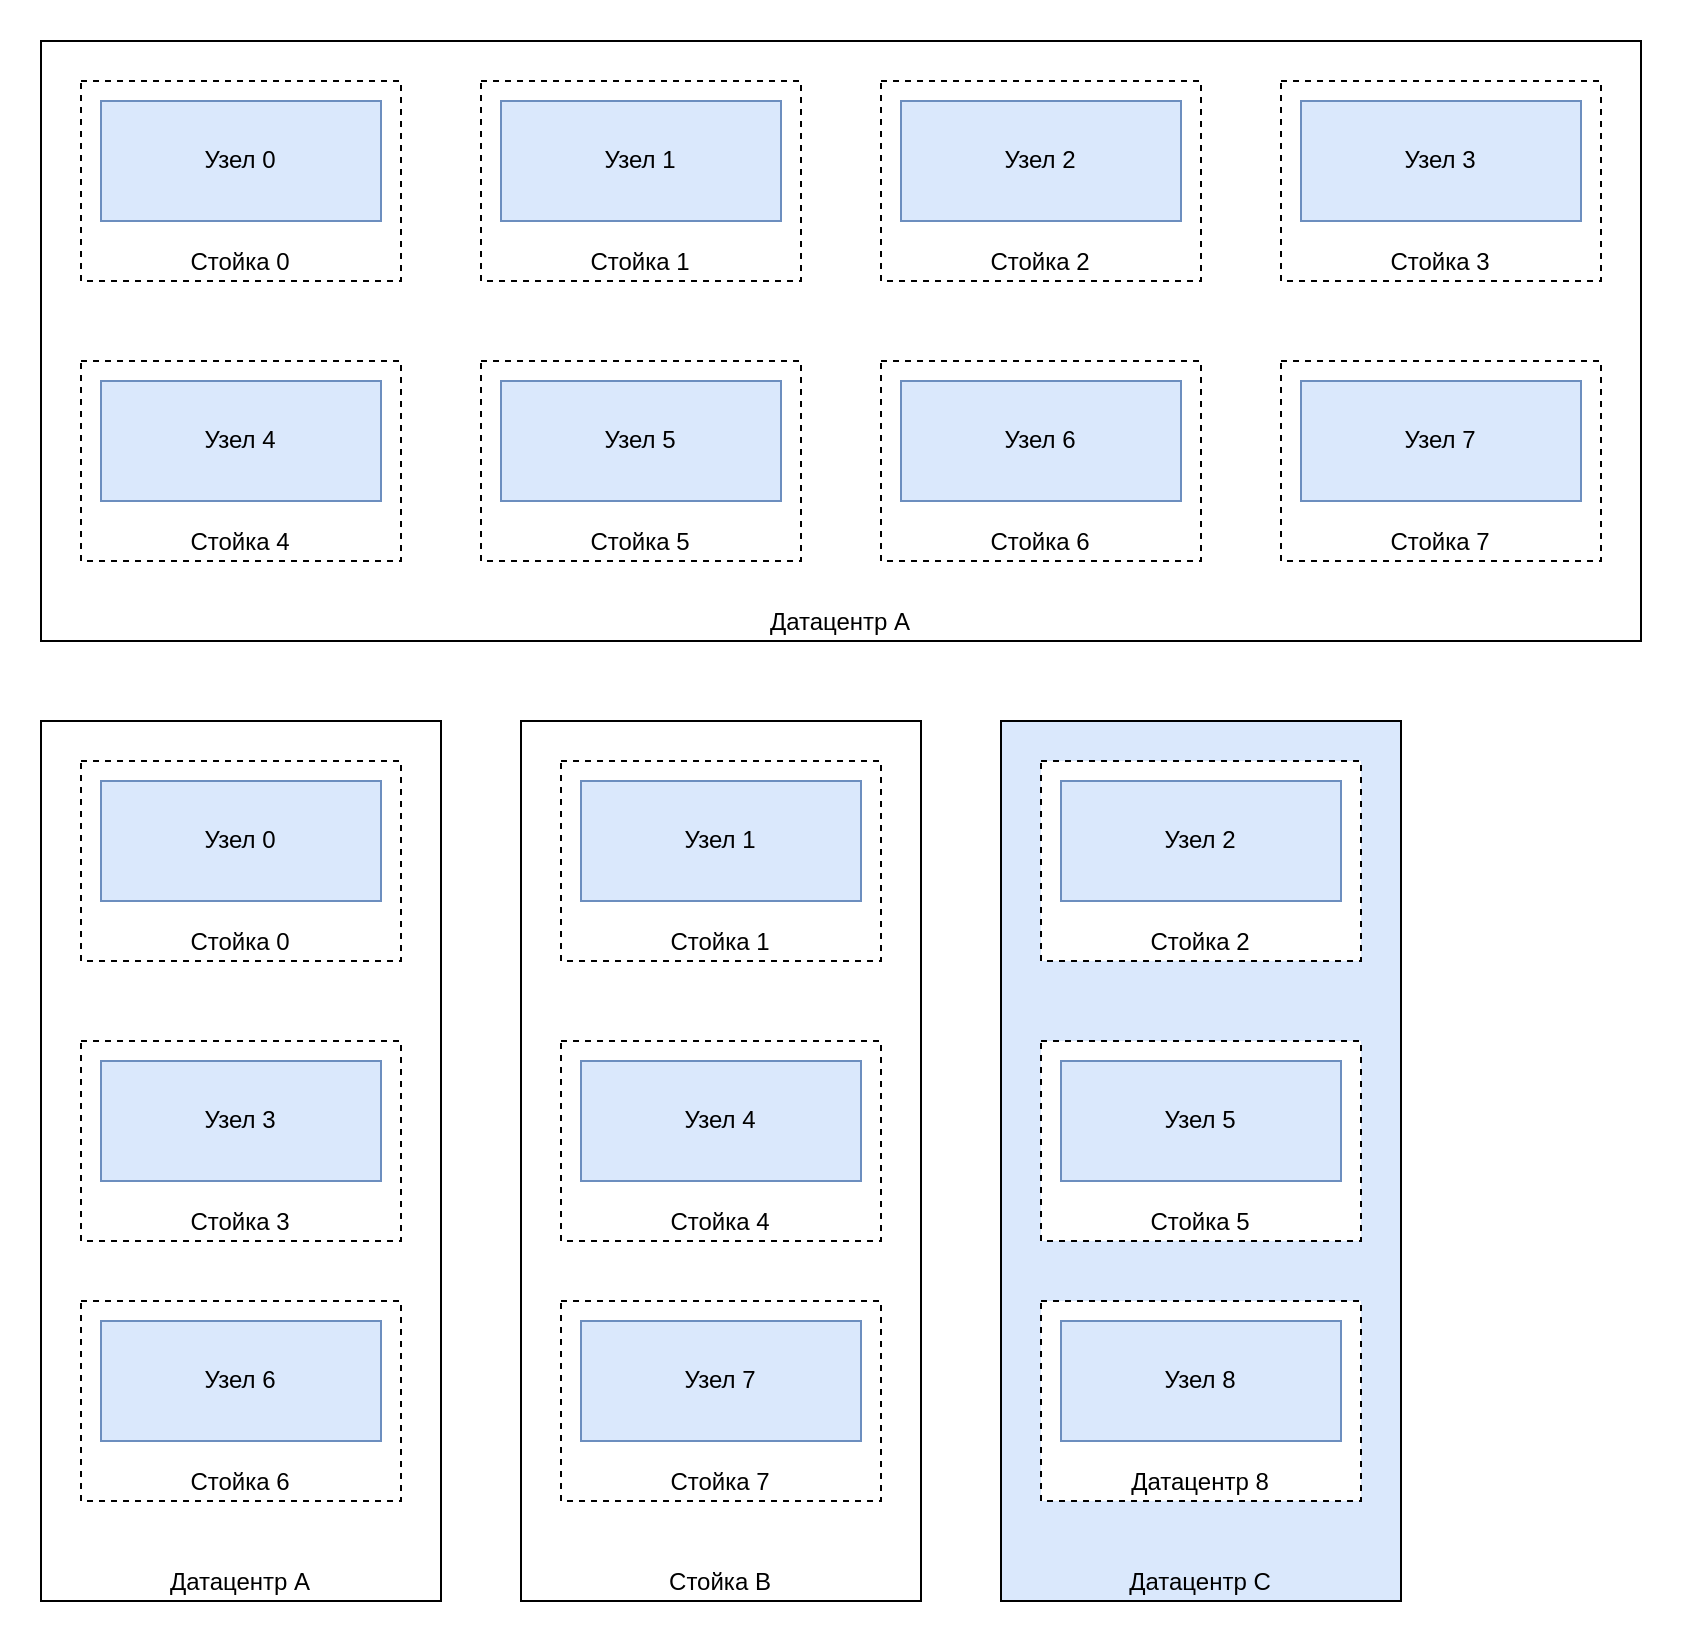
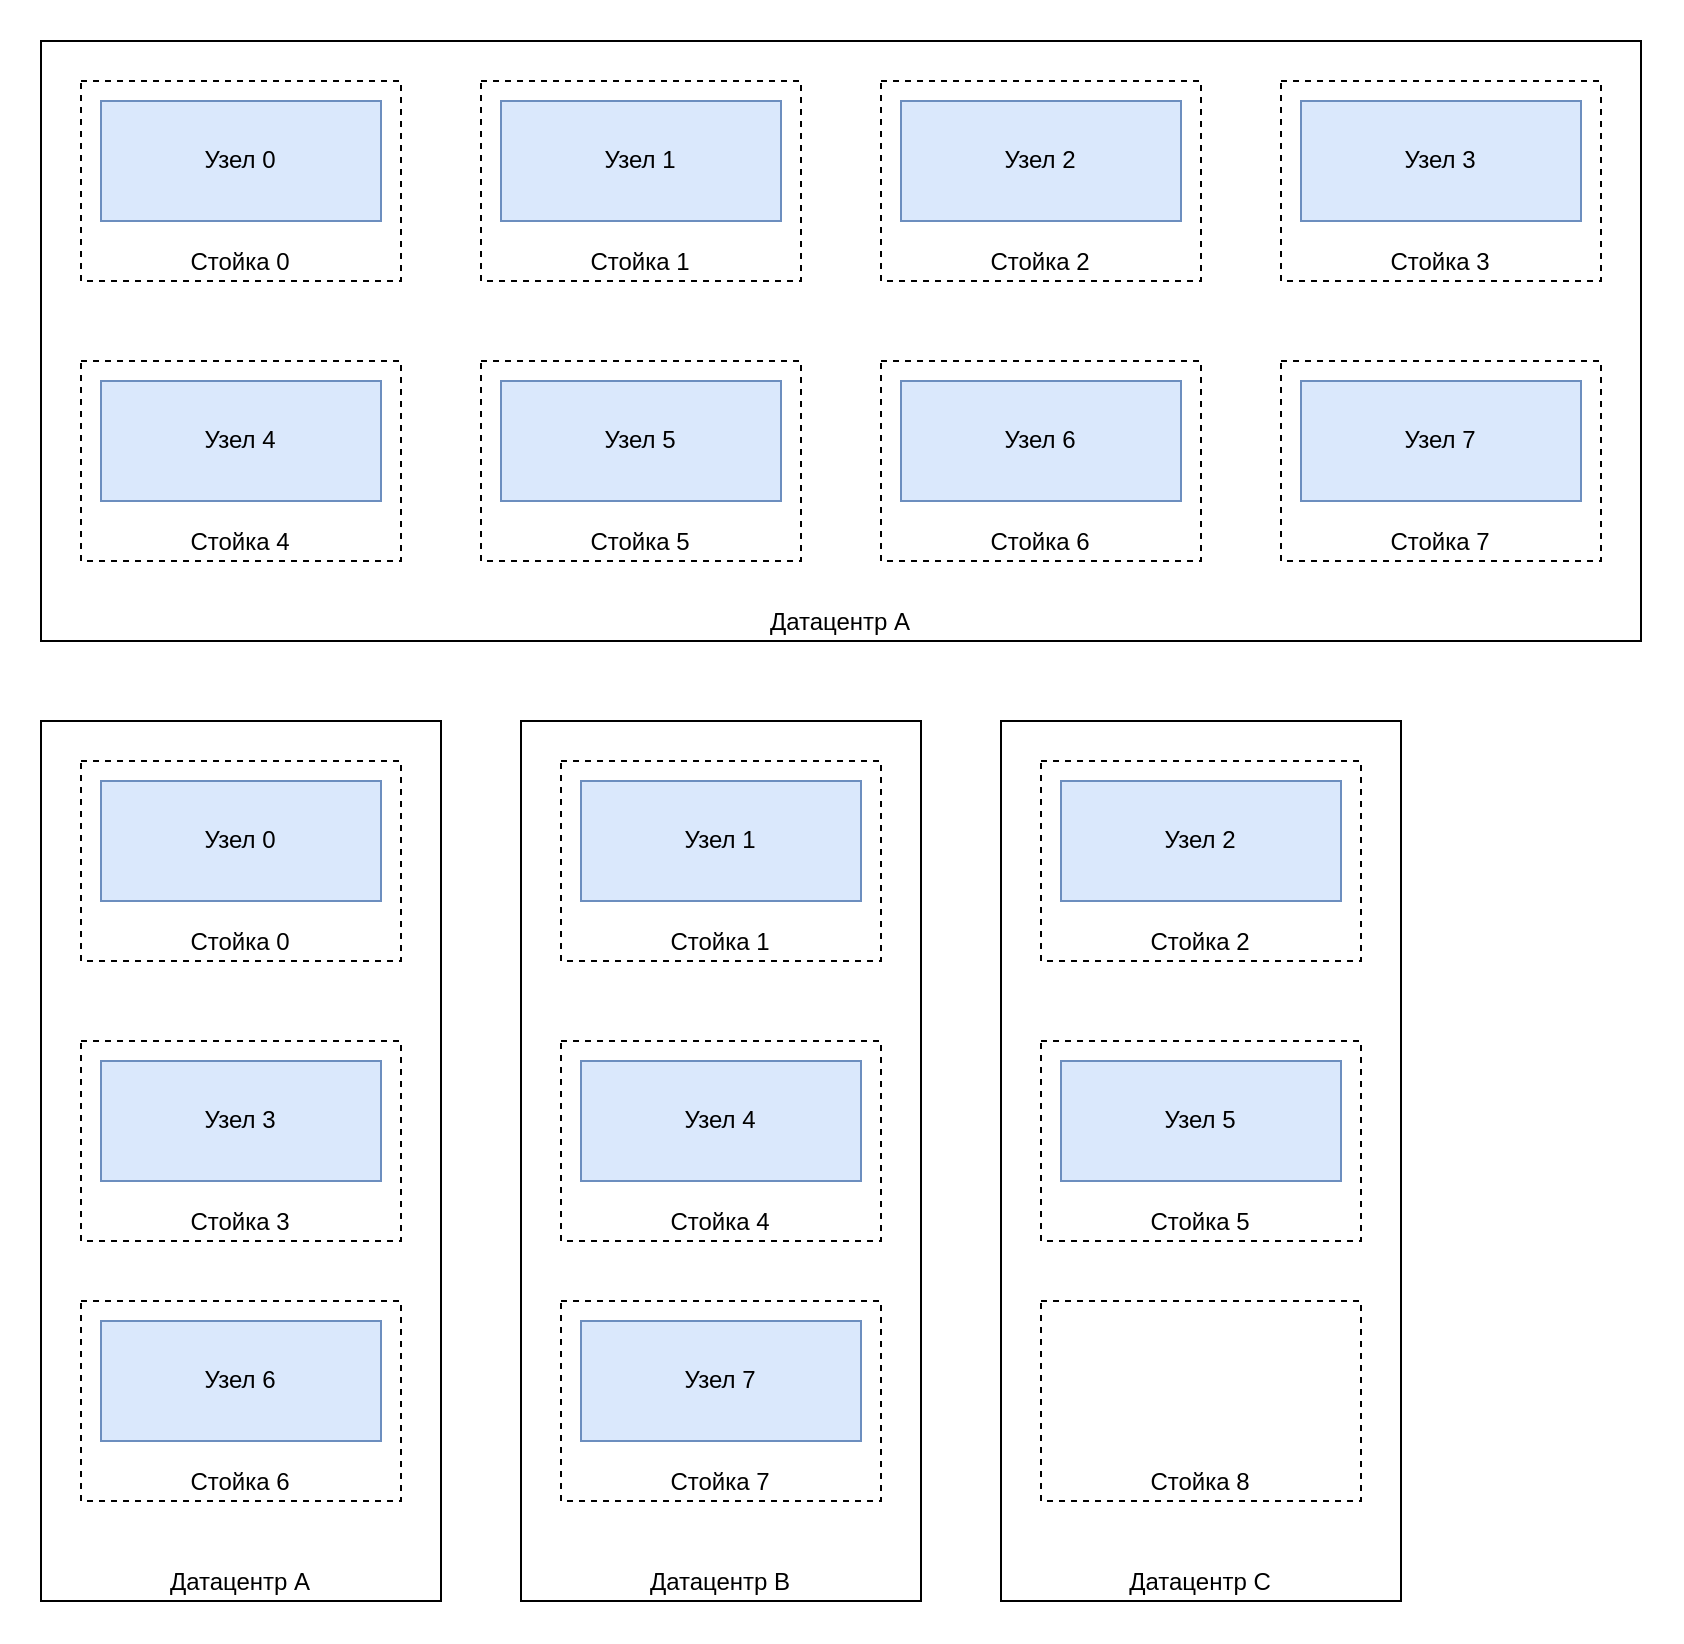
(1201, 1381) -> none
(1201, 1481) -> (1201, 1481)
(721, 1581) -> (721, 1581)
(1201, 1581) -> (1201, 1581)
